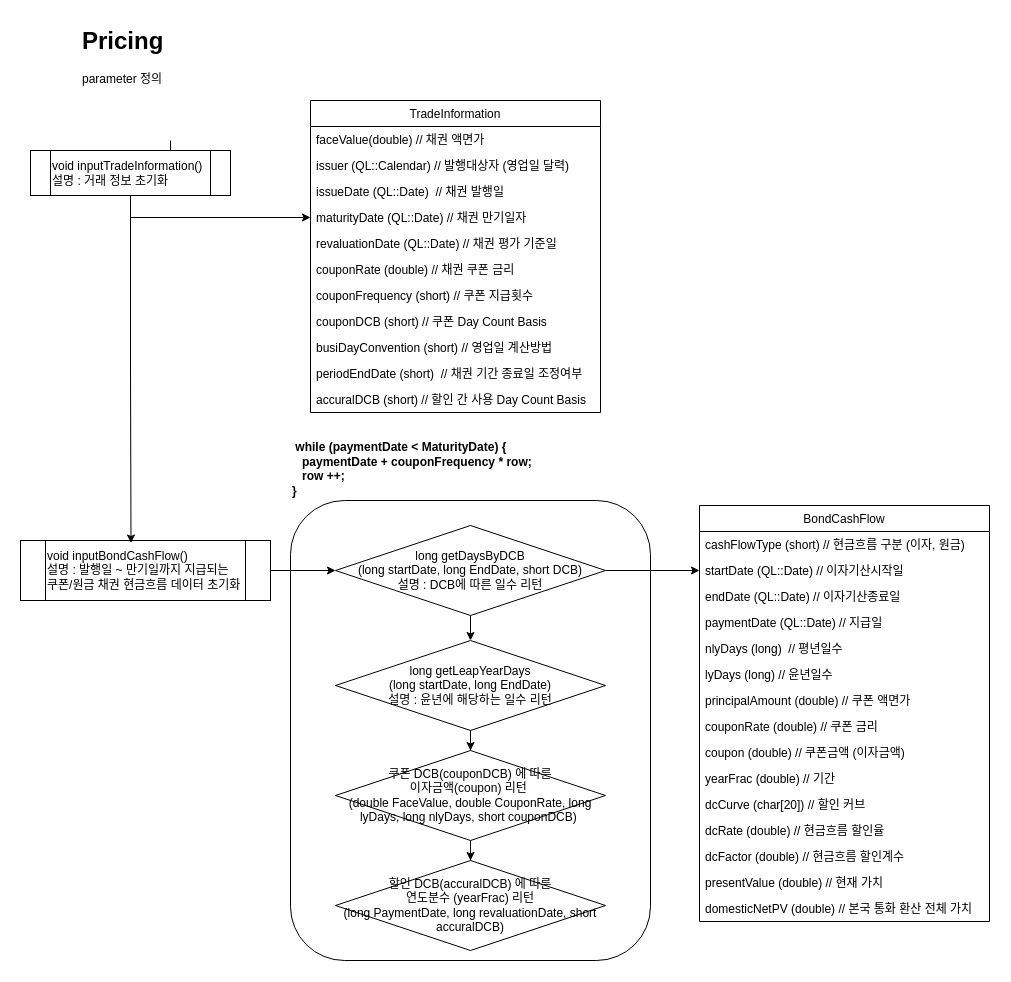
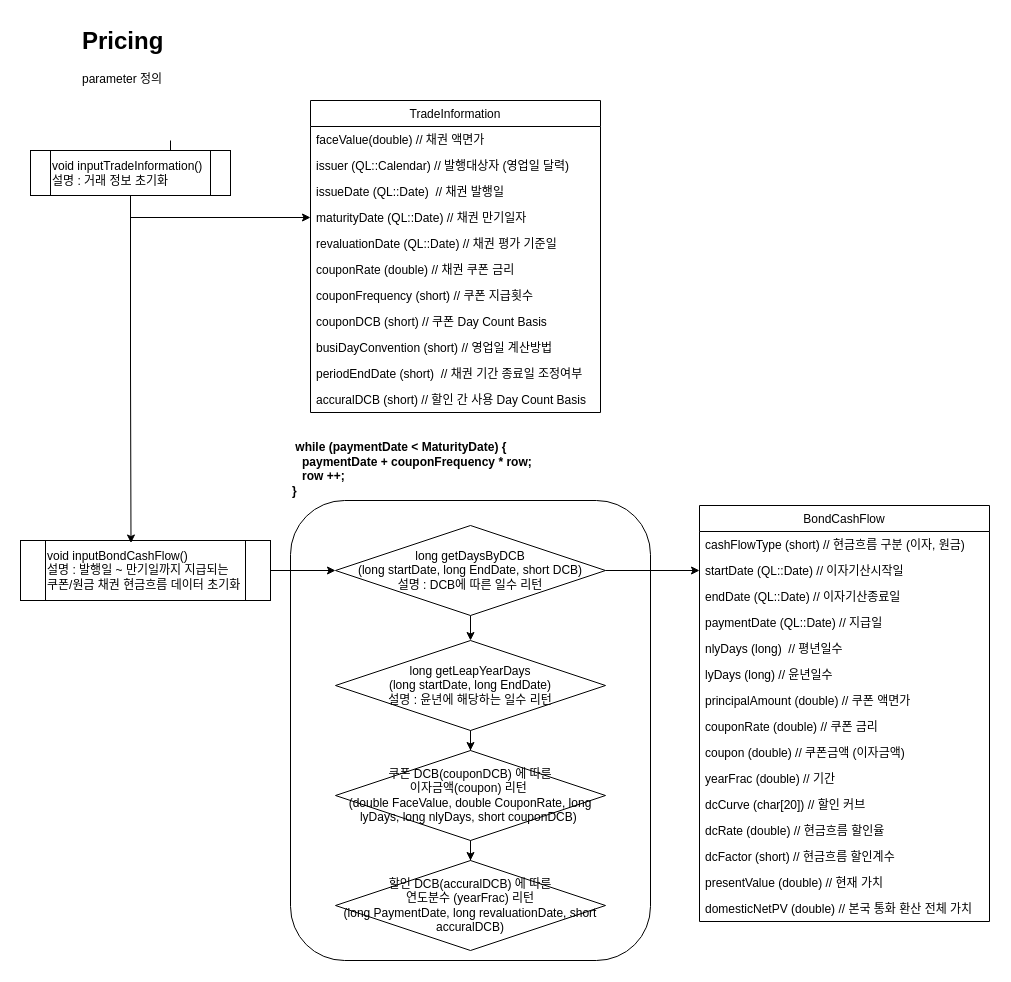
(819, 857) -> (817, 857)
